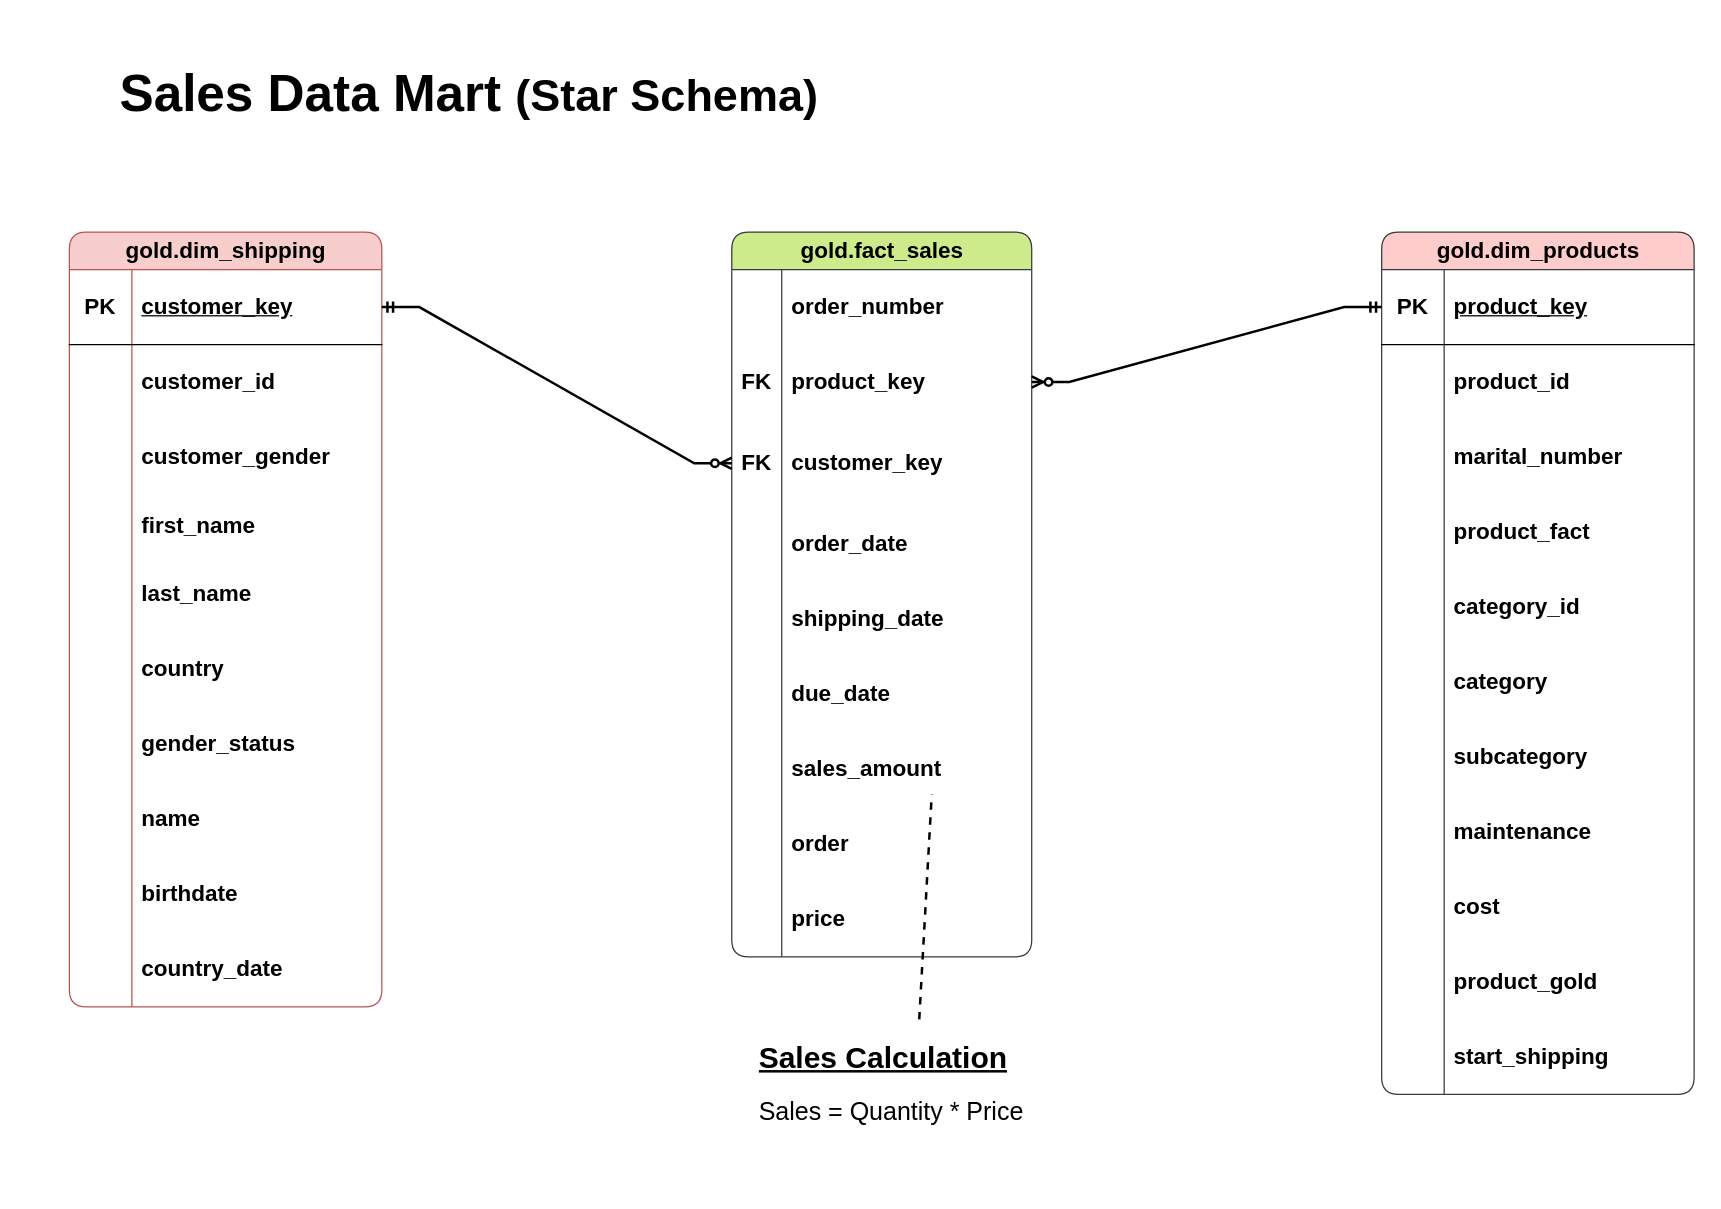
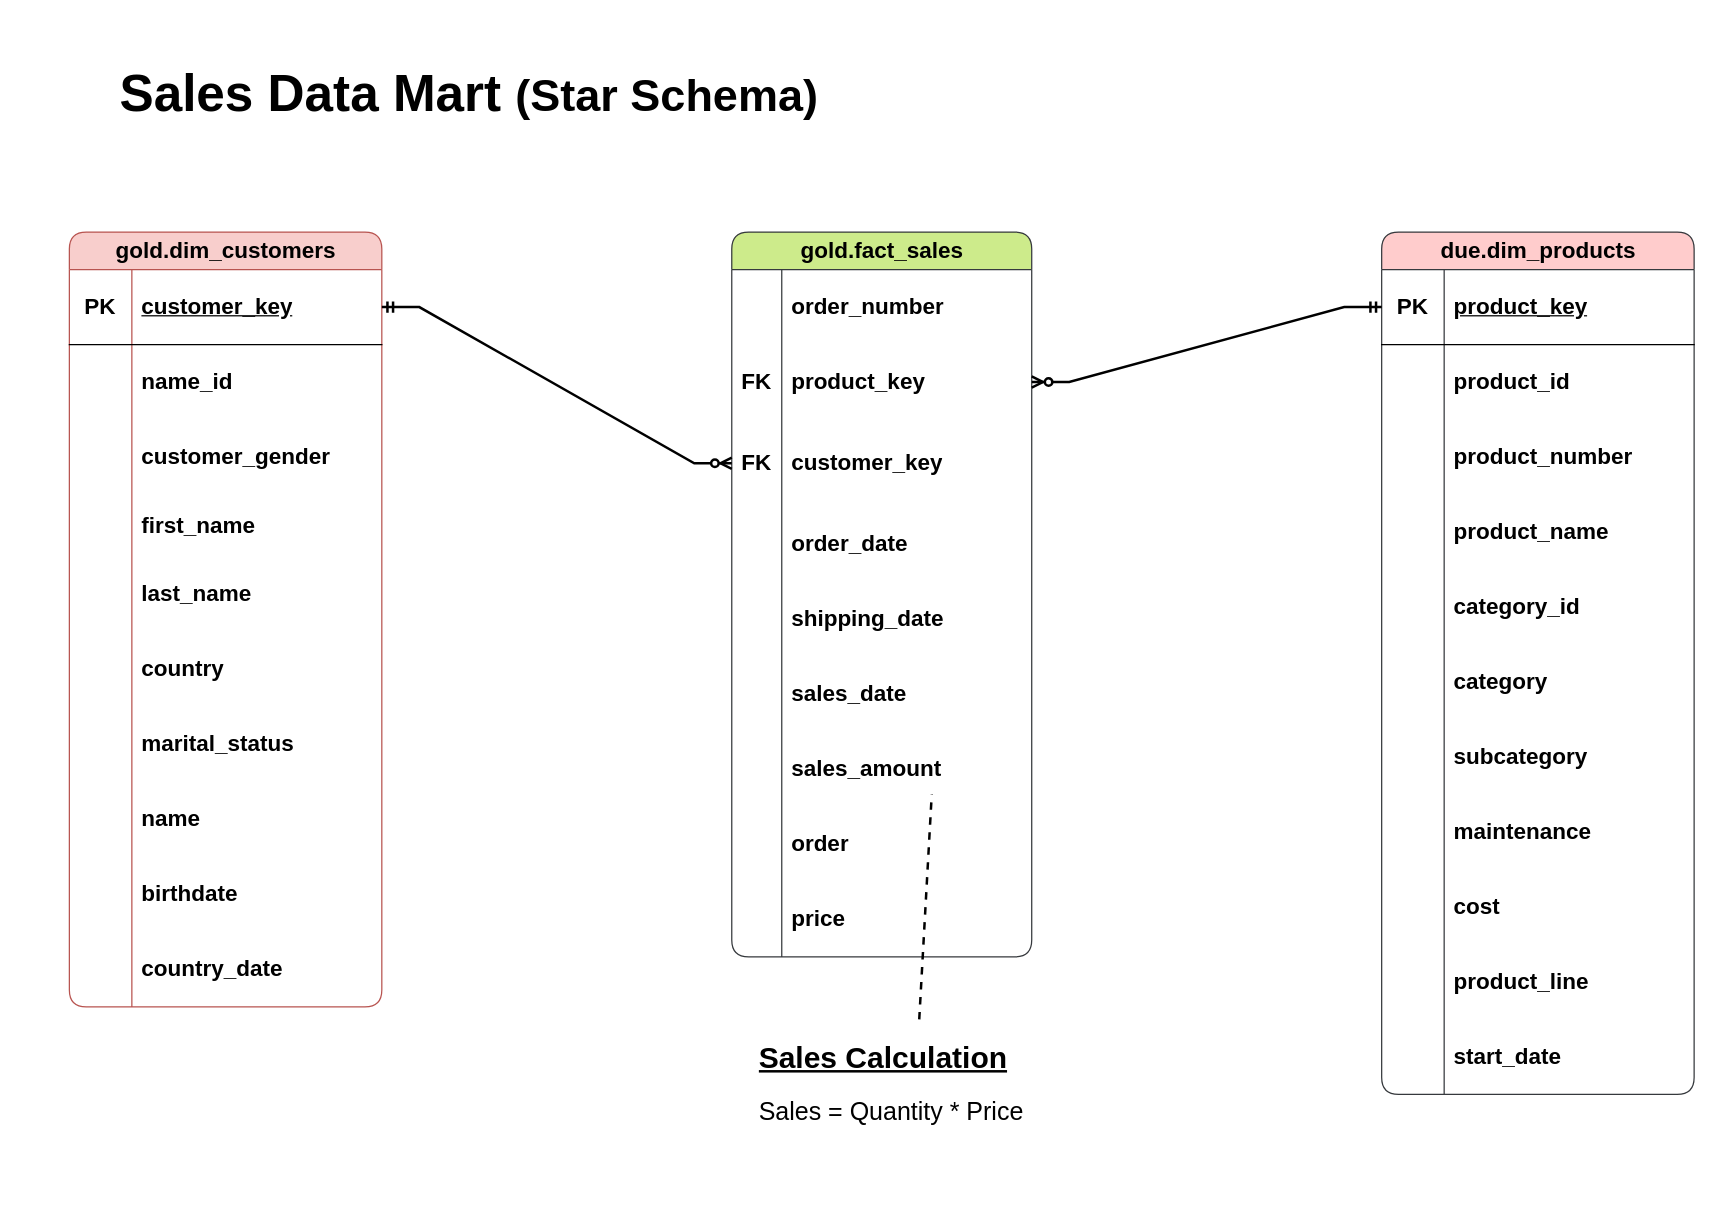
(226, 251) -> (226, 251)
(1539, 251) -> (1539, 251)
(208, 382) -> (183, 382)
(1537, 457) -> (1543, 457)
(1530, 532) -> (1530, 532)
(842, 694) -> (852, 694)
(224, 744) -> (224, 744)
(1527, 982) -> (1524, 982)
(1537, 1057) -> (1517, 1057)
